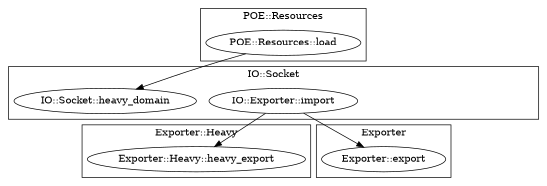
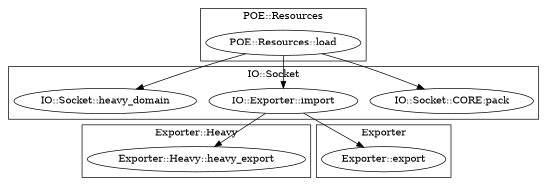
none -> (283, 71)
none -> (452, 101)
